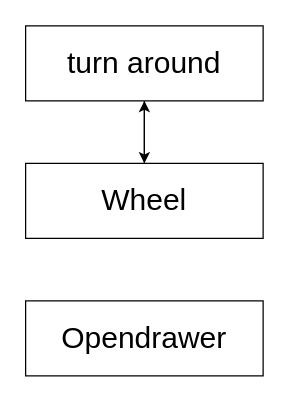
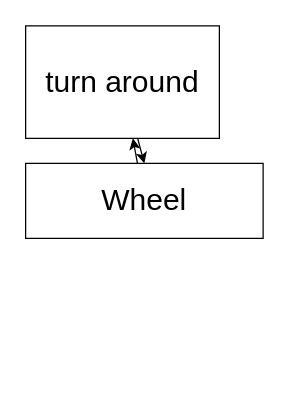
(144, 63) -> (123, 82)
(144, 338) -> none
